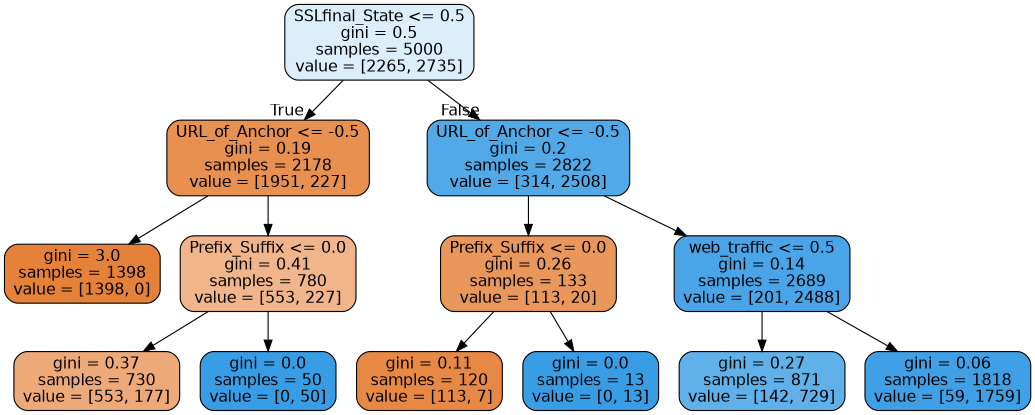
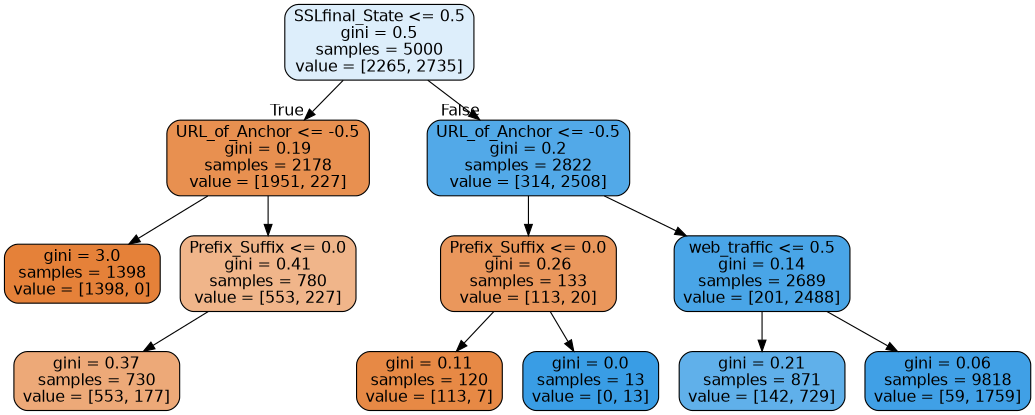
(268, 381) -> none
(762, 381) -> (762, 381)
(948, 381) -> (948, 381)
